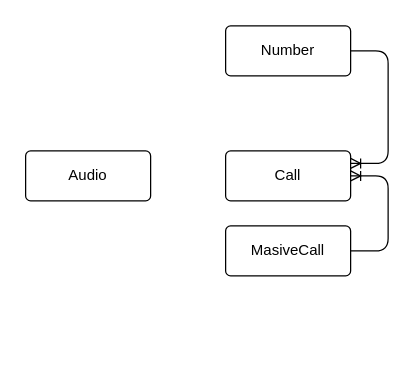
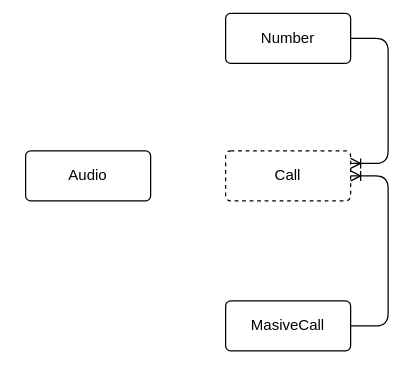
(288, 51) -> (288, 38)
(288, 176) -> (288, 176)
(288, 251) -> (288, 326)
